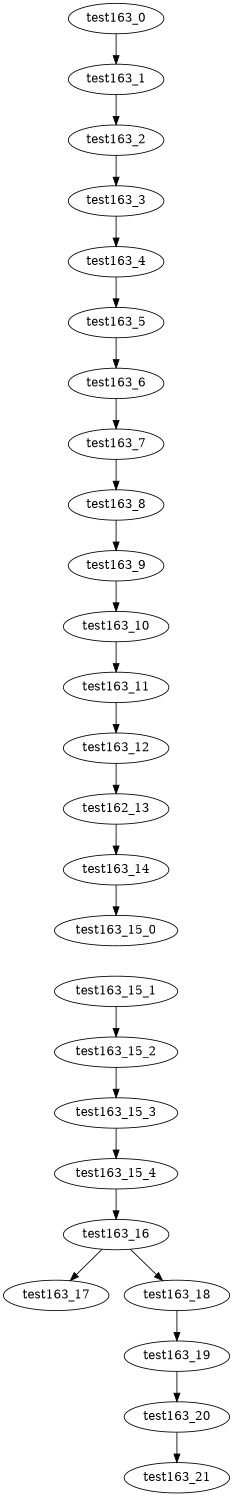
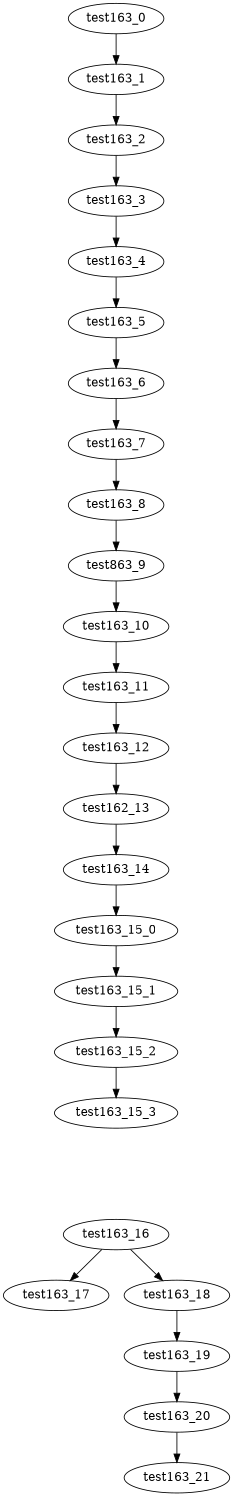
(116, 566) -> (116, 566)
none -> (116, 957)
(116, 1174) -> none
